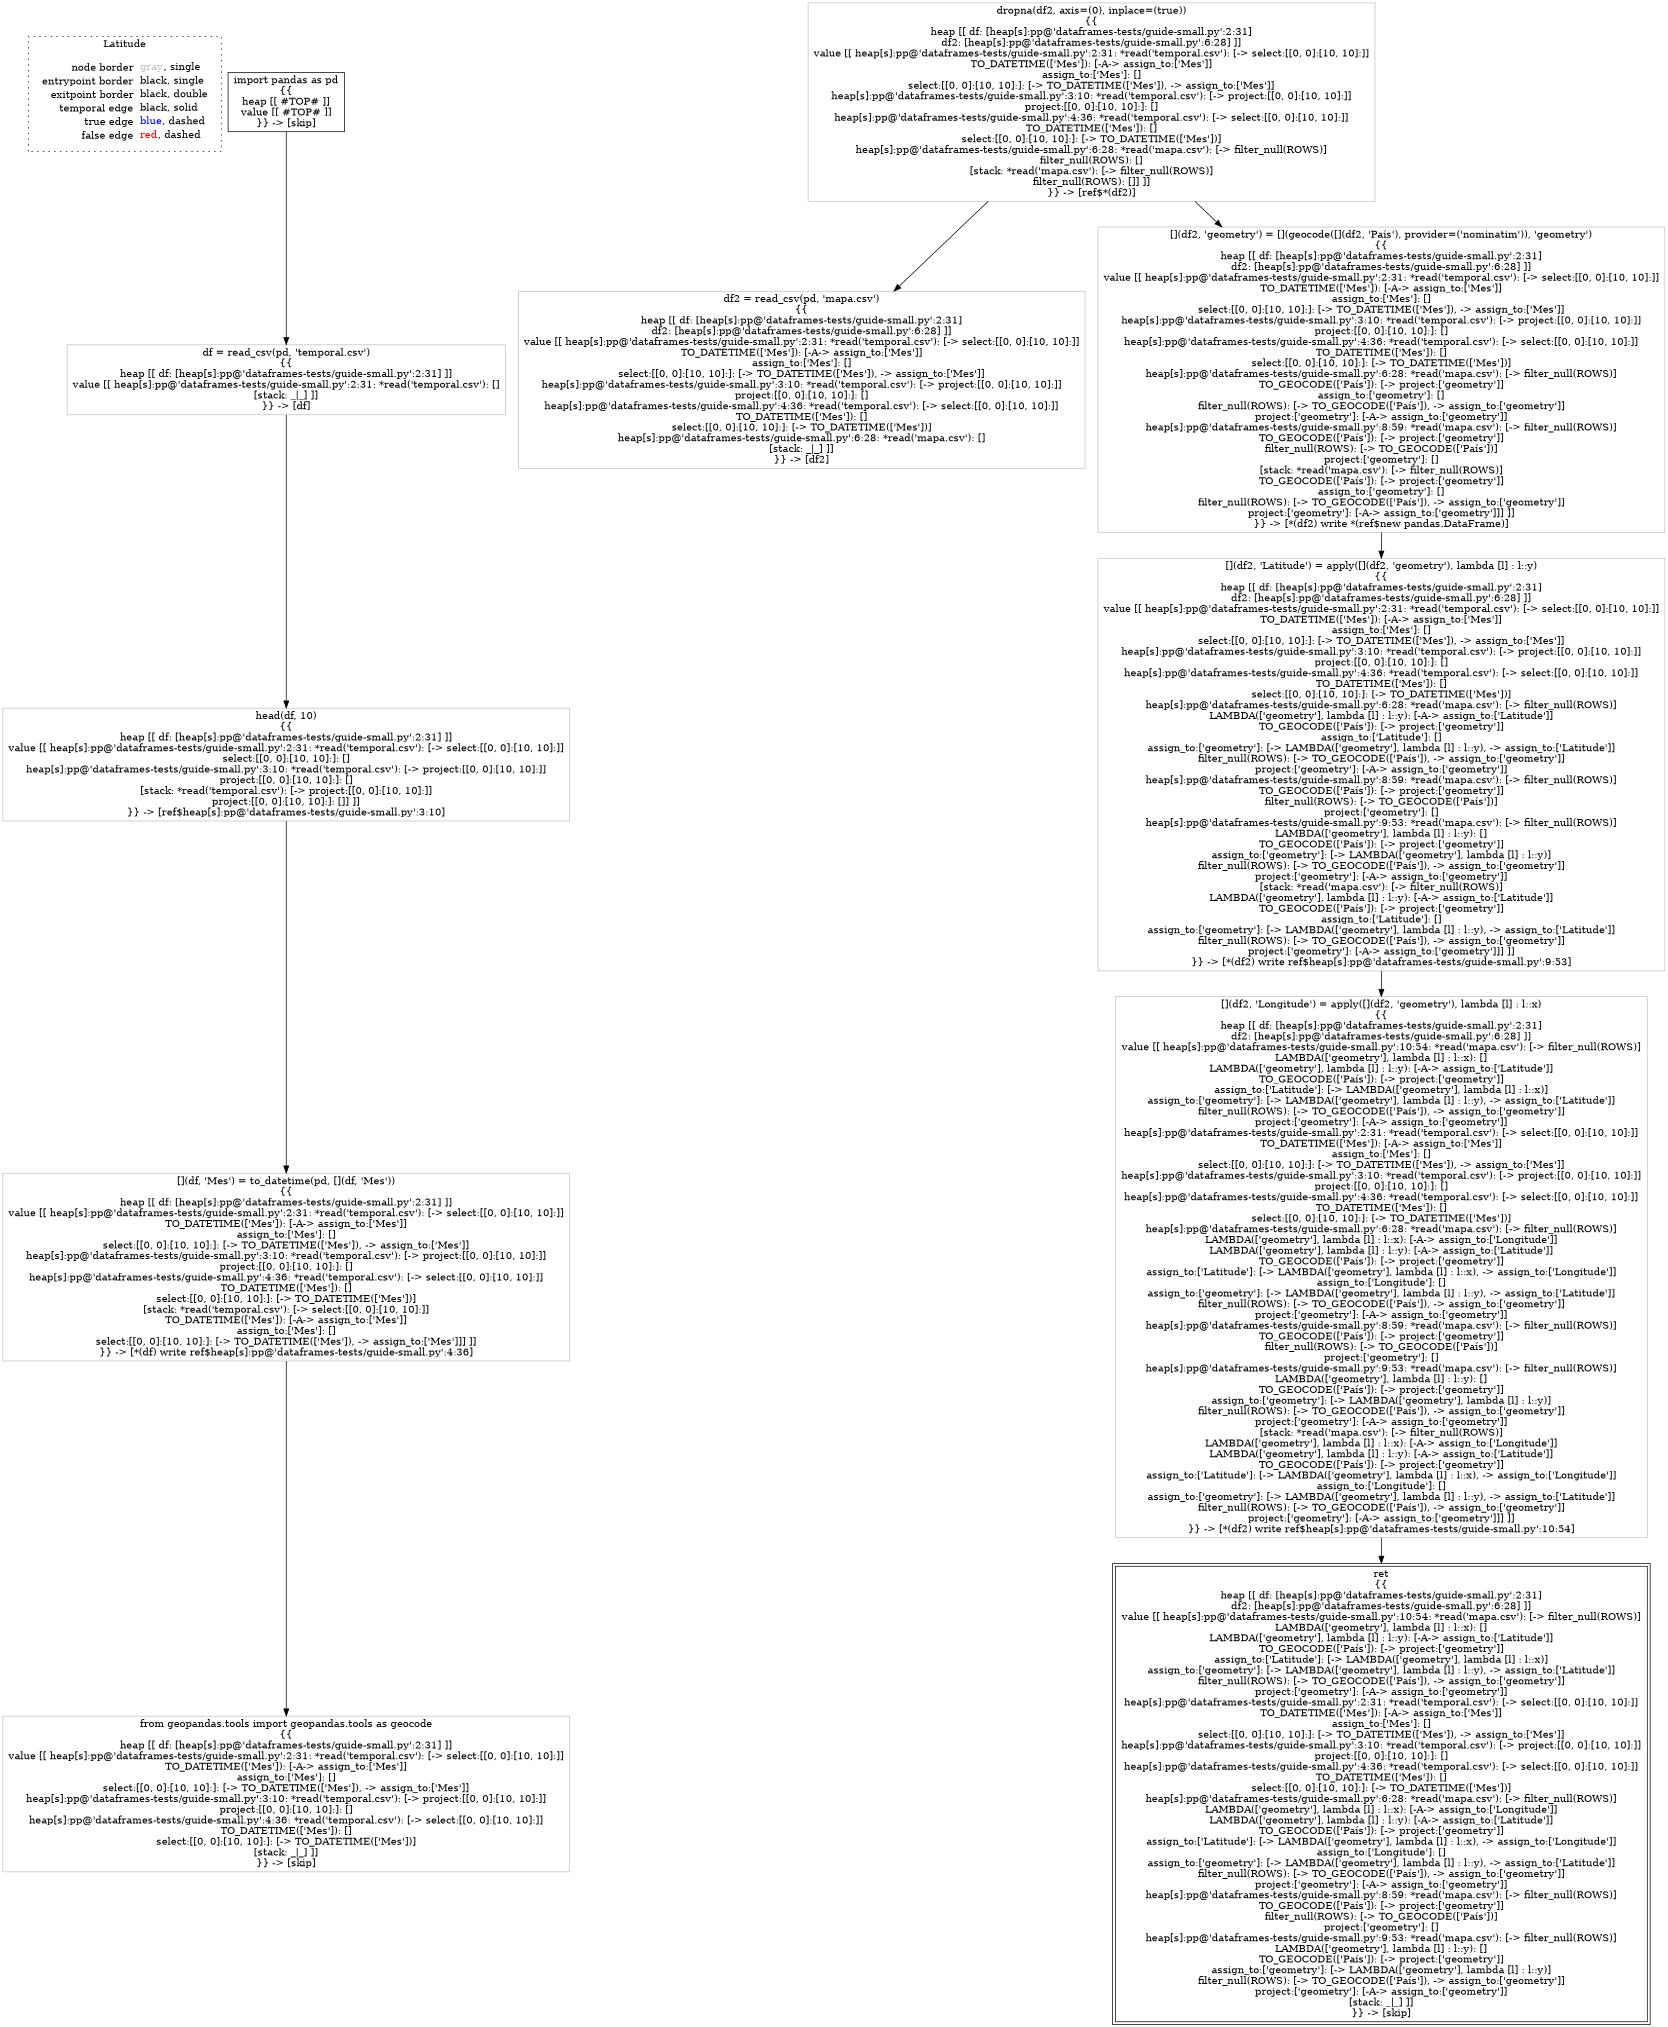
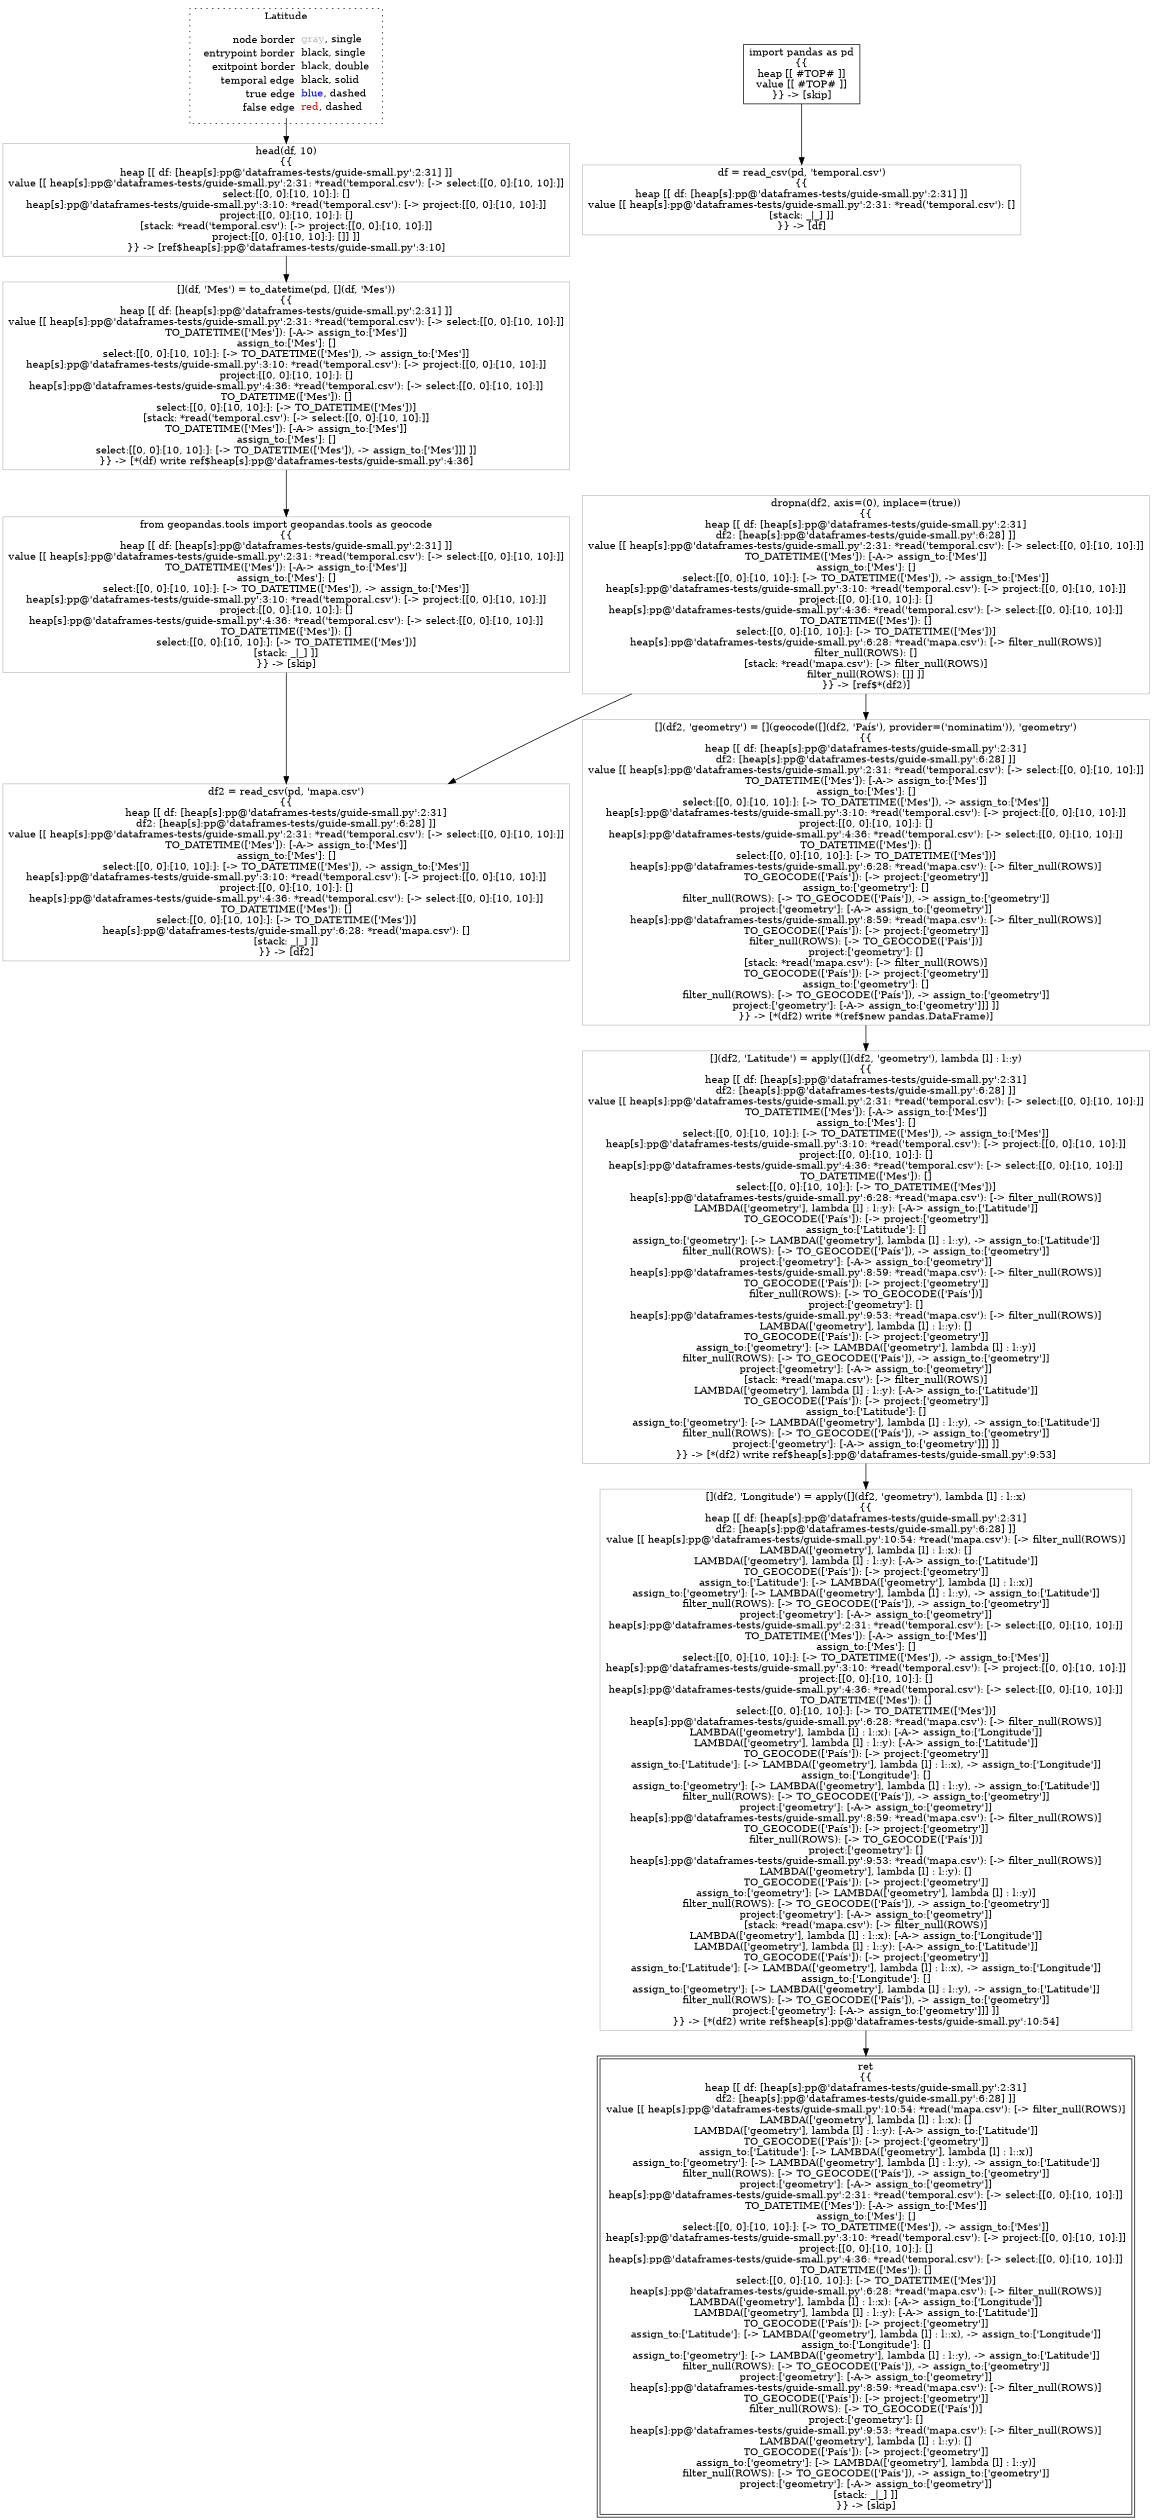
(286, 558) -> (286, 128)
none -> (286, 725)
